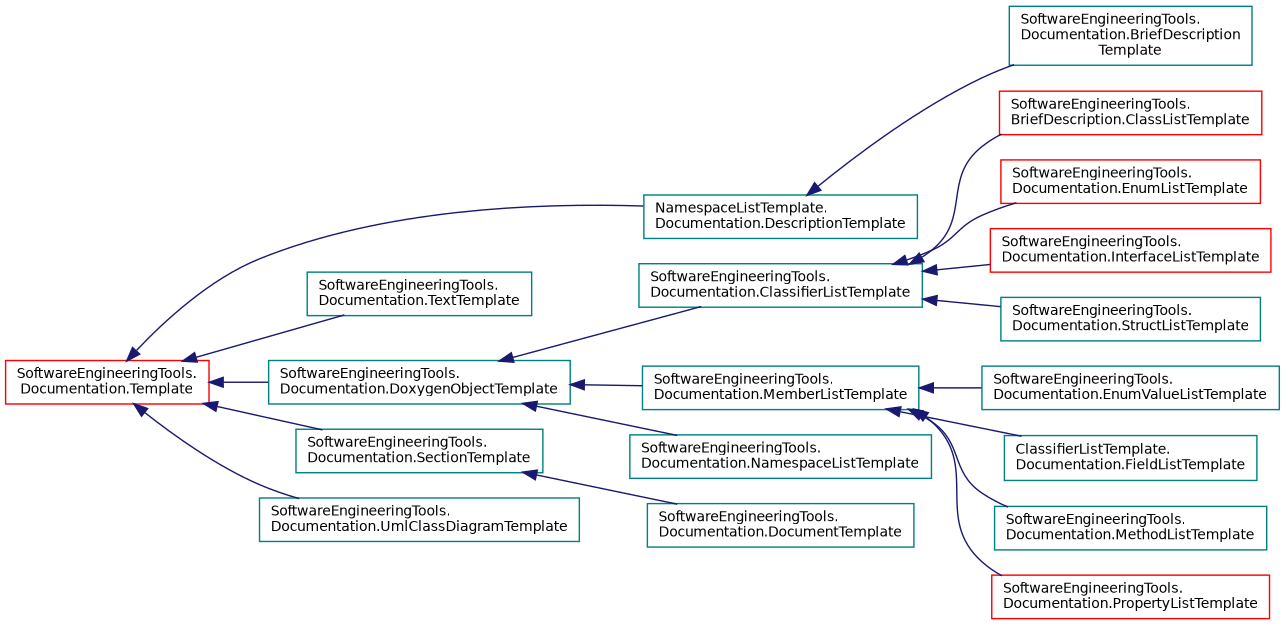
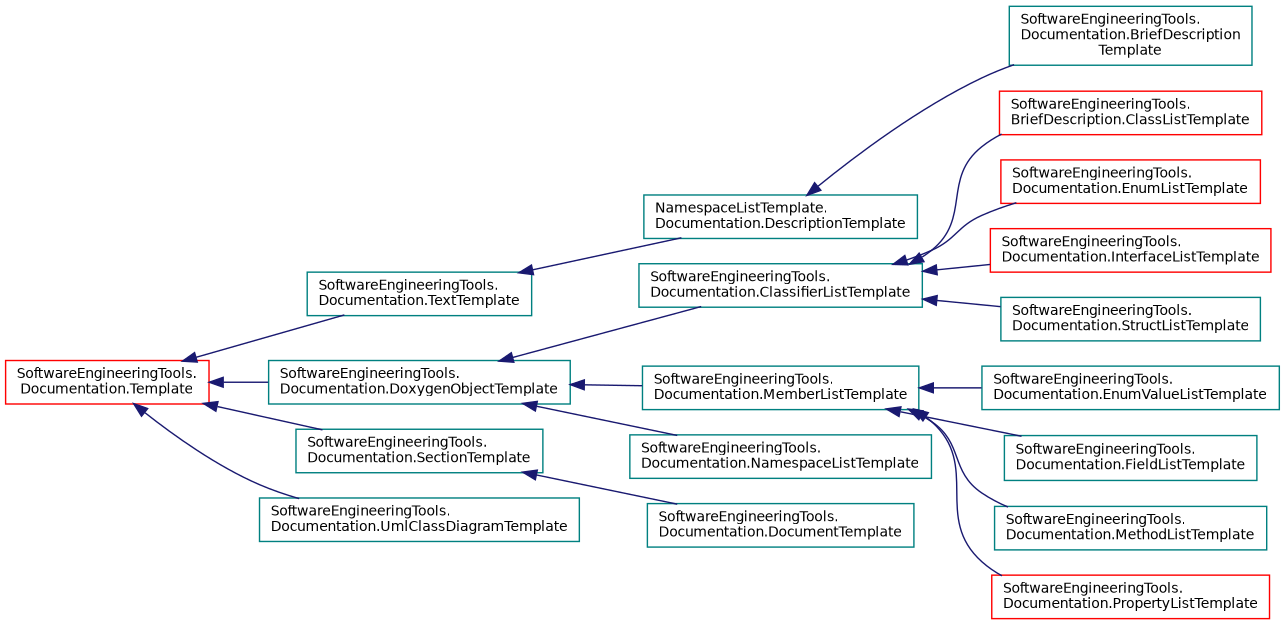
(372, 226) -> (607, 254)
(1131, 458) -> (1131, 458)
